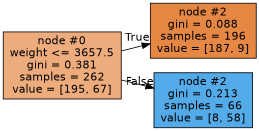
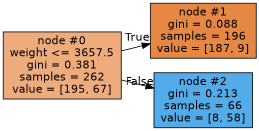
(203, 31) -> (203, 31)
